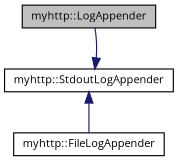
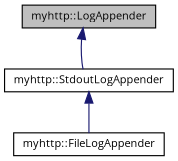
(97, 43) -> (81, 54)
